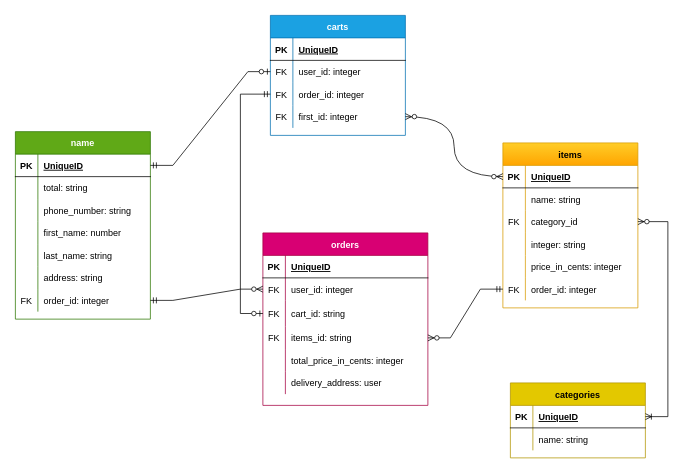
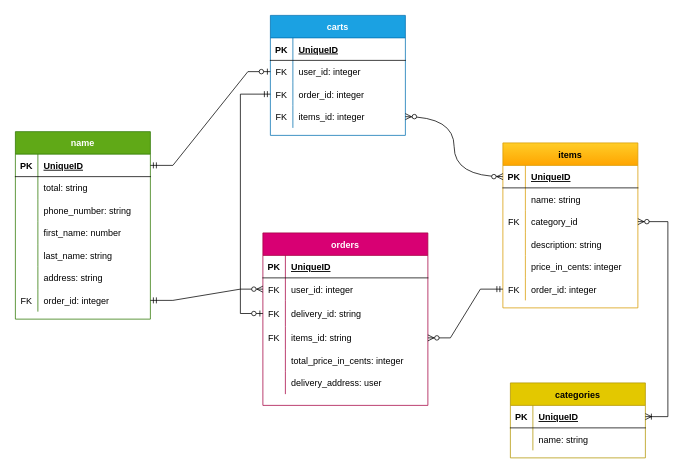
(335, 117) -> (335, 117)
(564, 245) -> (573, 245)
(324, 314) -> (332, 314)
